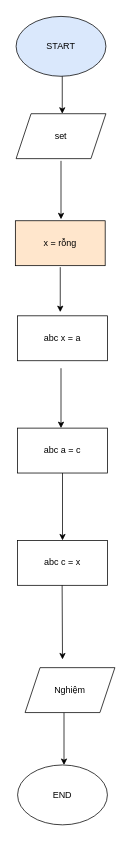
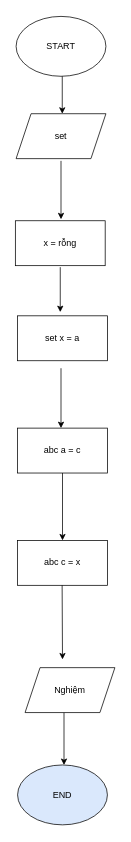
(61, 45) -> (61, 45)
(60, 243) -> (60, 243)
(63, 338) -> (63, 338)
(63, 795) -> (63, 795)
